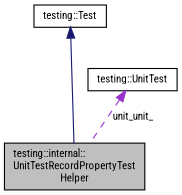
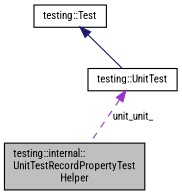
(72, 91) -> (105, 52)
